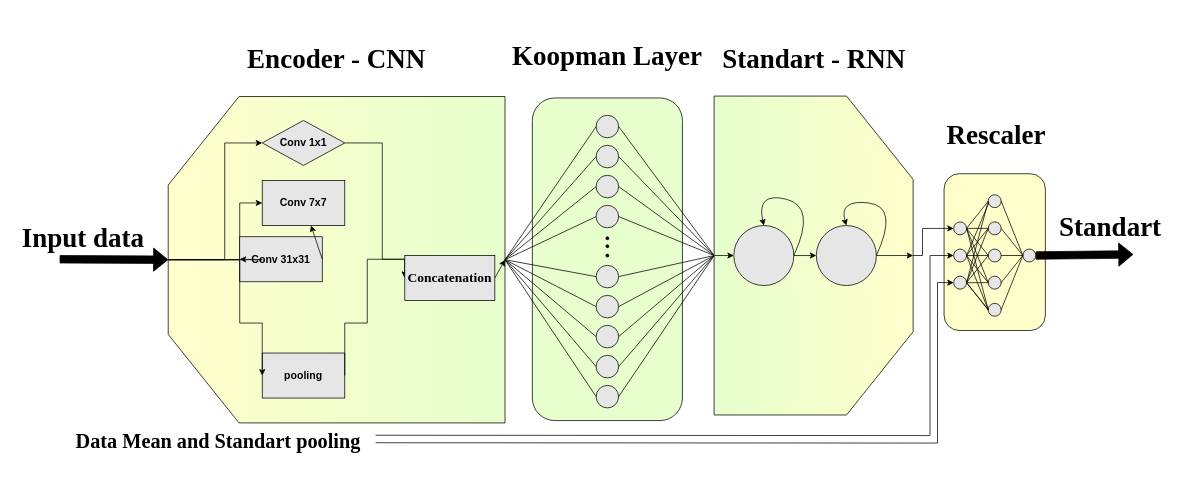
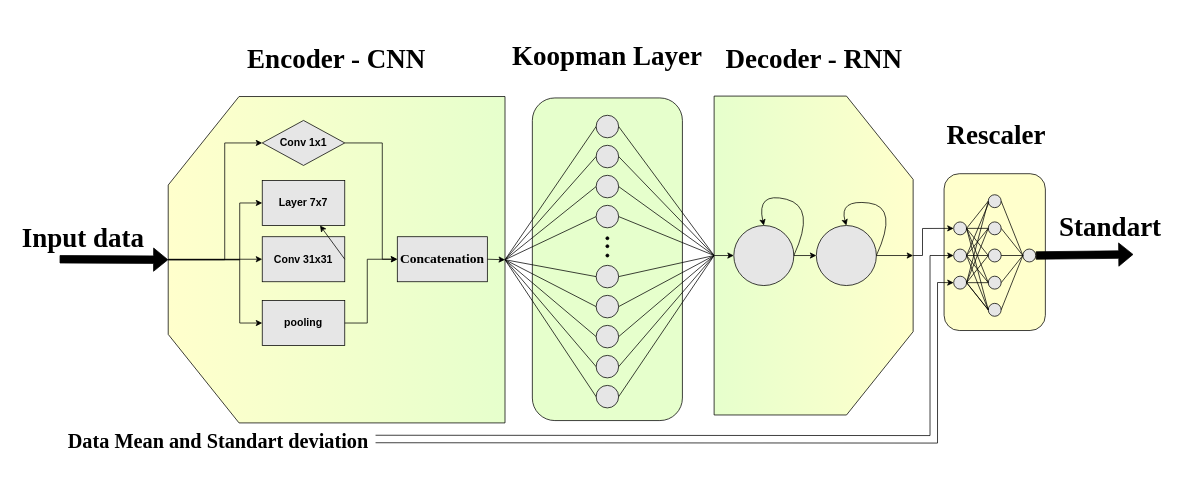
(814, 59) -> (814, 59)
(303, 203) -> (303, 203)
(281, 259) -> (303, 259)
(450, 278) -> (442, 259)
(303, 375) -> (303, 323)
(218, 441) -> (218, 441)
